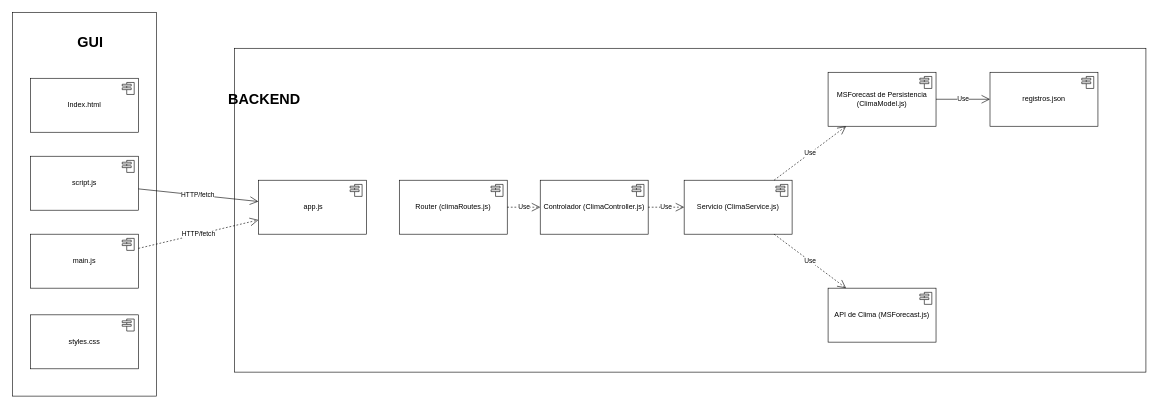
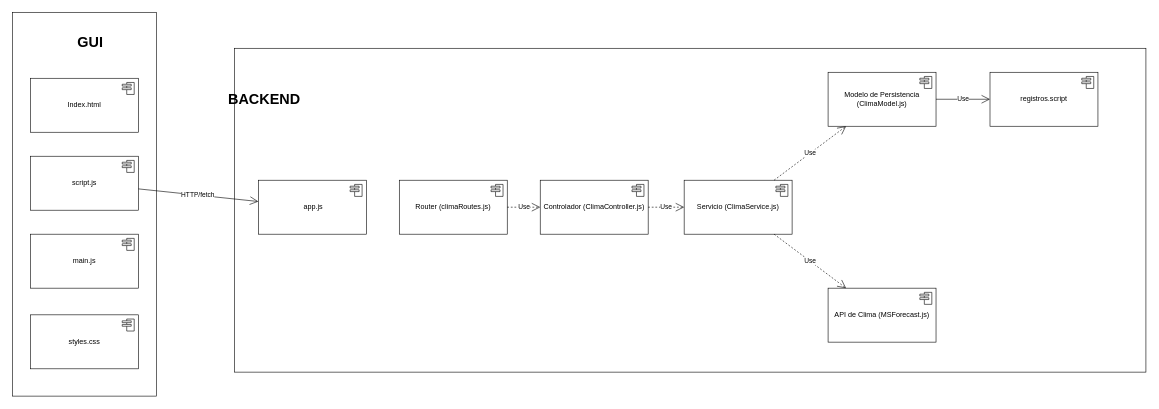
(882, 99) -> (882, 99)
(1044, 99) -> (1044, 99)
(198, 234) -> none
